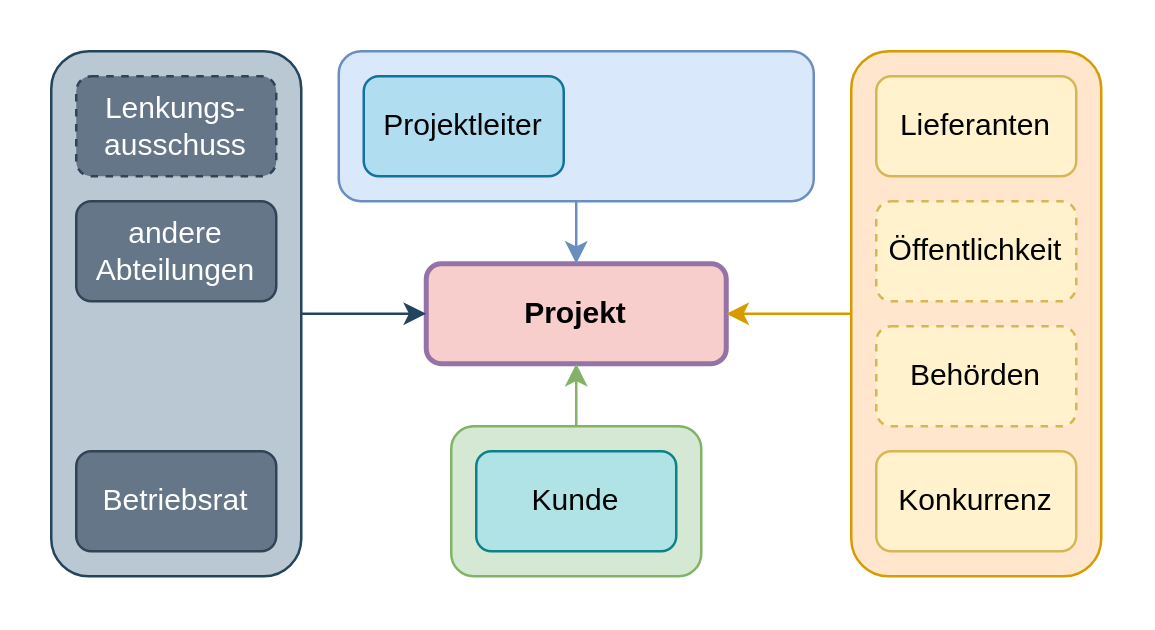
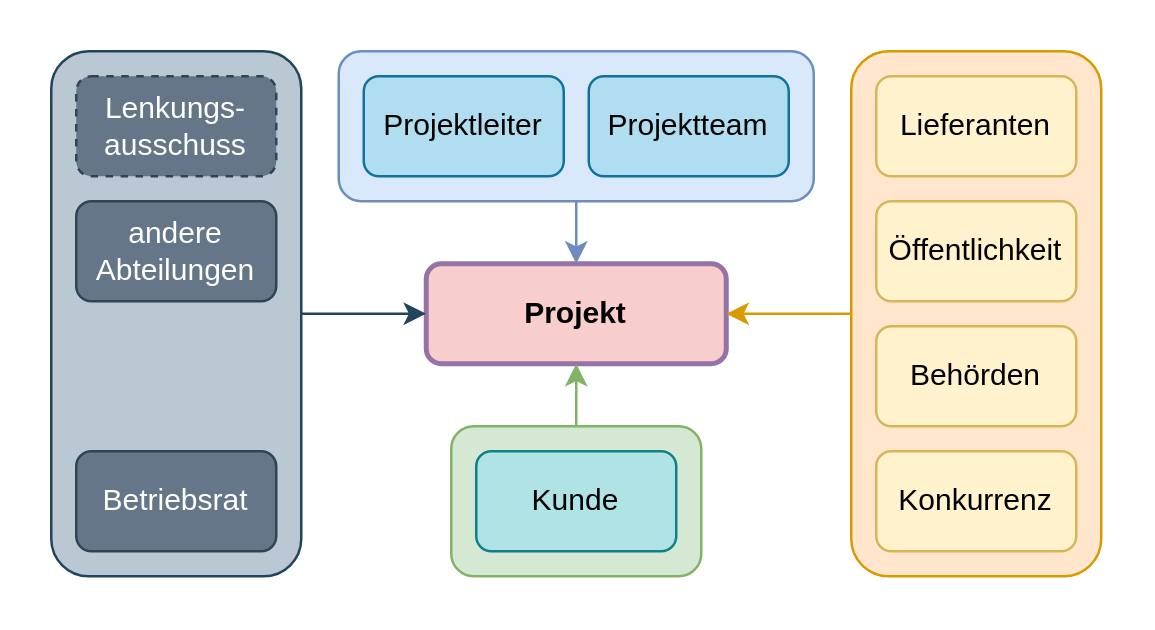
none -> (689, 126)
(976, 251) -> (976, 251)
(976, 376) -> (976, 376)
